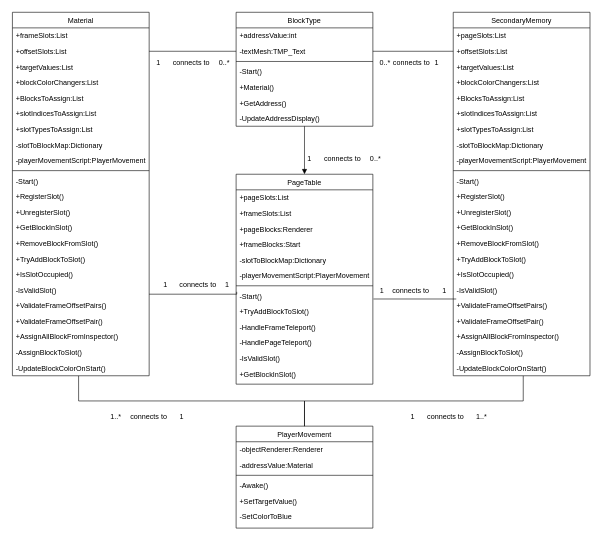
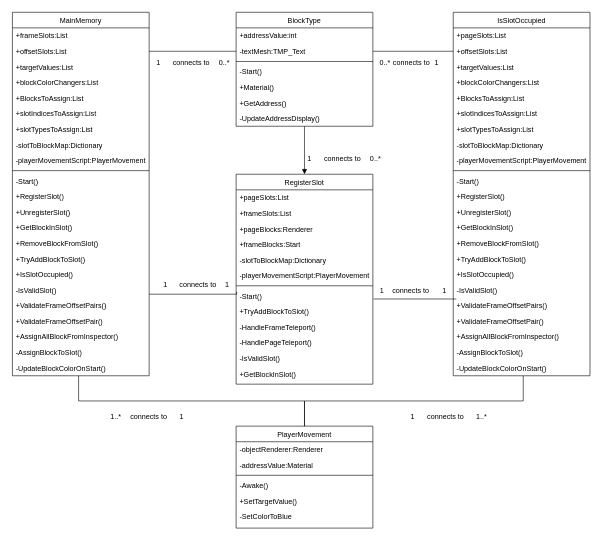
(80, 20) -> (80, 20)
(521, 20) -> (521, 20)
(304, 182) -> (304, 182)
